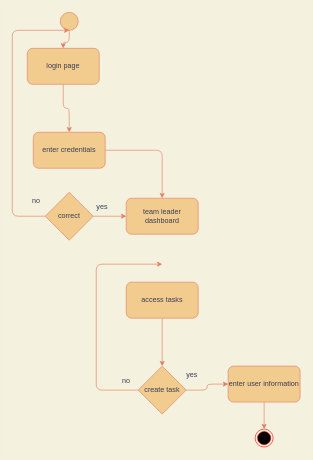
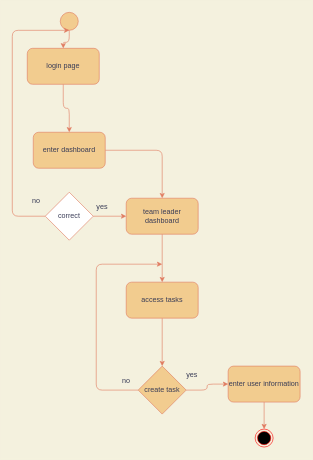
(69, 150) -> (69, 150)
(69, 216) -> (69, 216)
none -> (162, 276)
